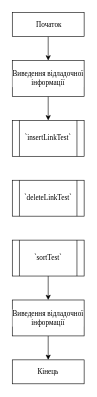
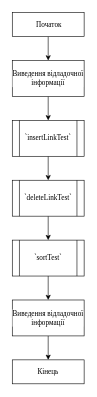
none -> (48, 174)
none -> (48, 234)
